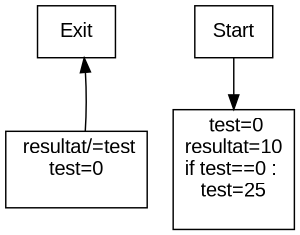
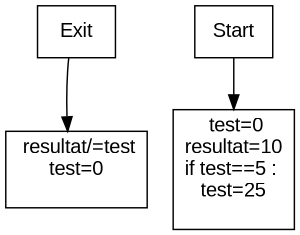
(86, 102) -> (67, 87)
(234, 170) -> (234, 170)
